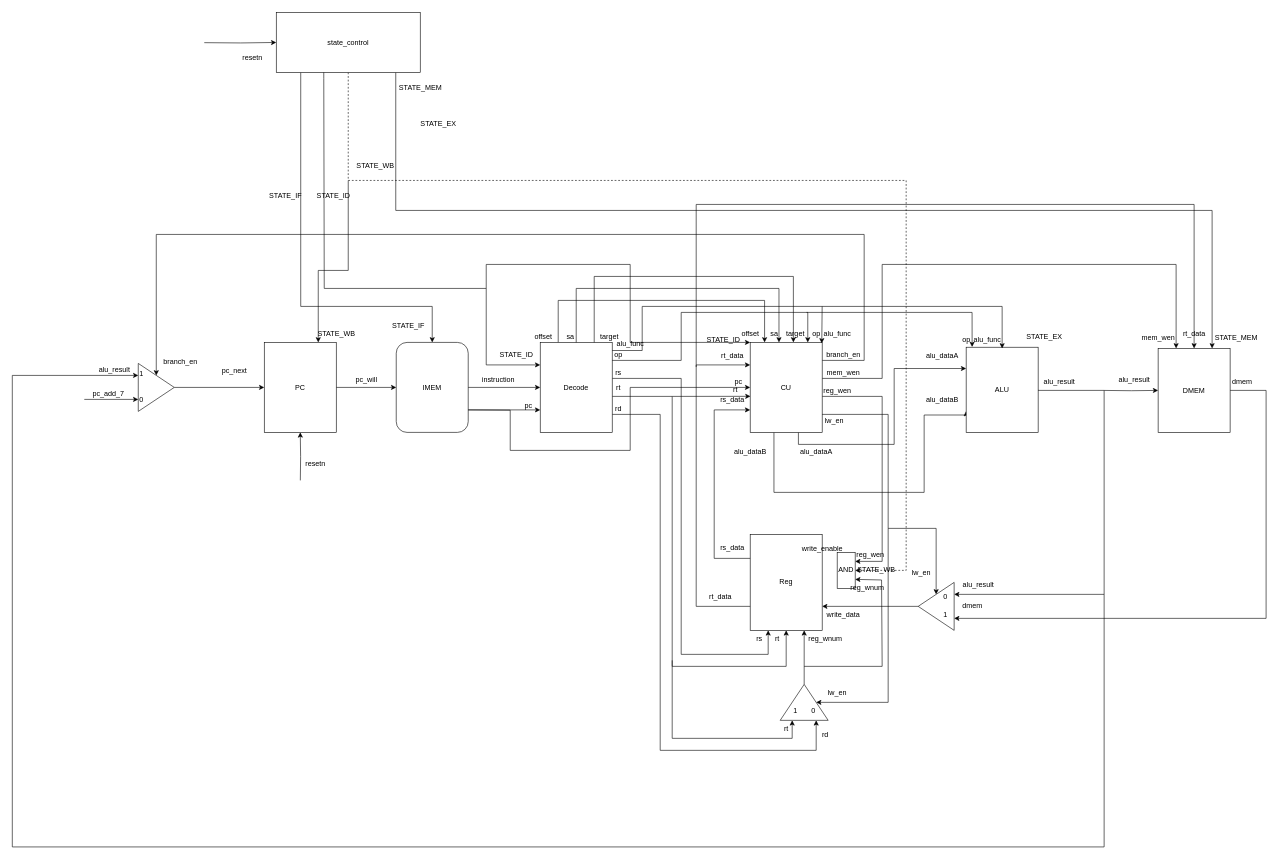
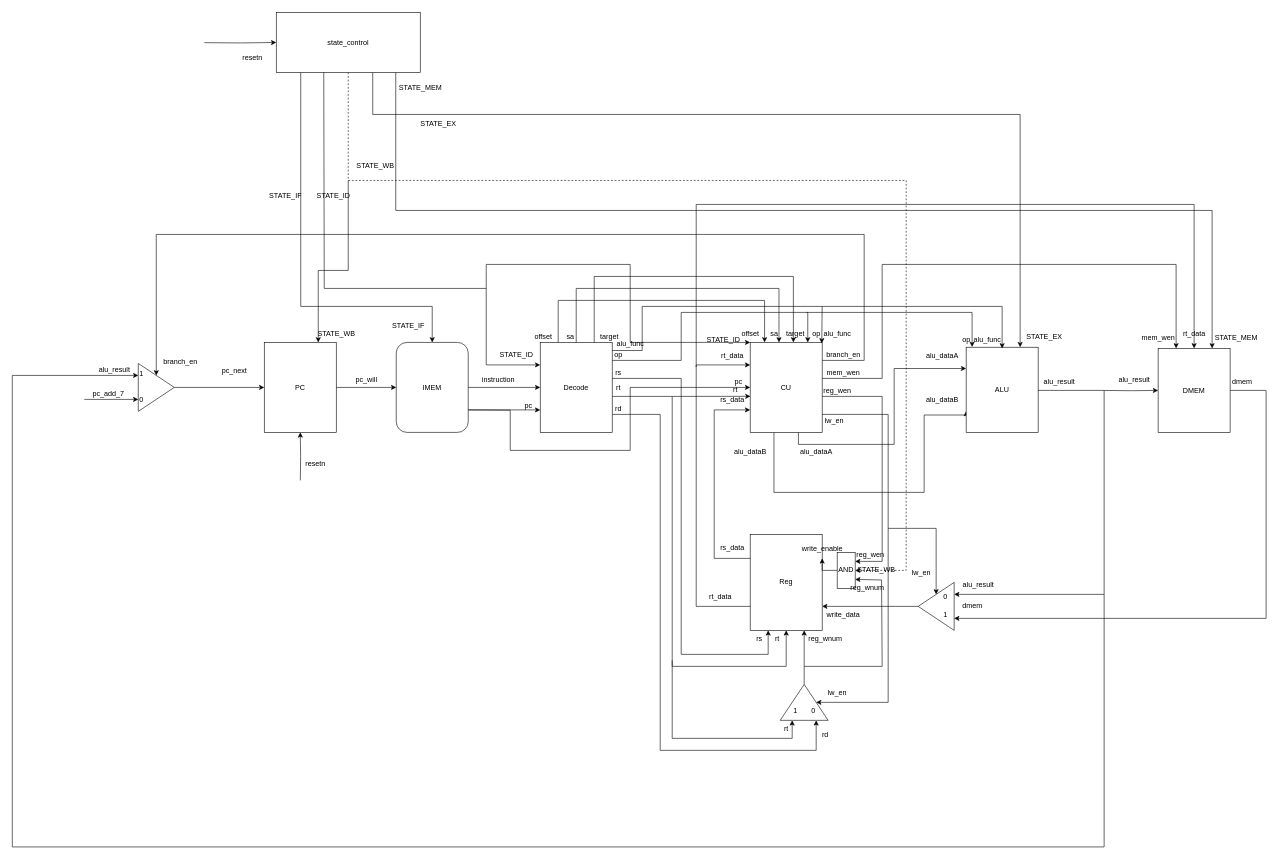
none -> (696, 114)
none -> (826, 570)
